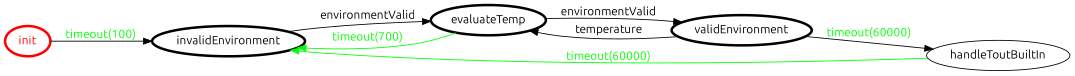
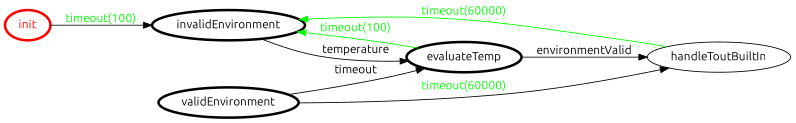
(368, 16) -> (356, 50)
(610, 18) -> (580, 57)
(609, 30) -> (356, 70)
(368, 37) -> (356, 28)
